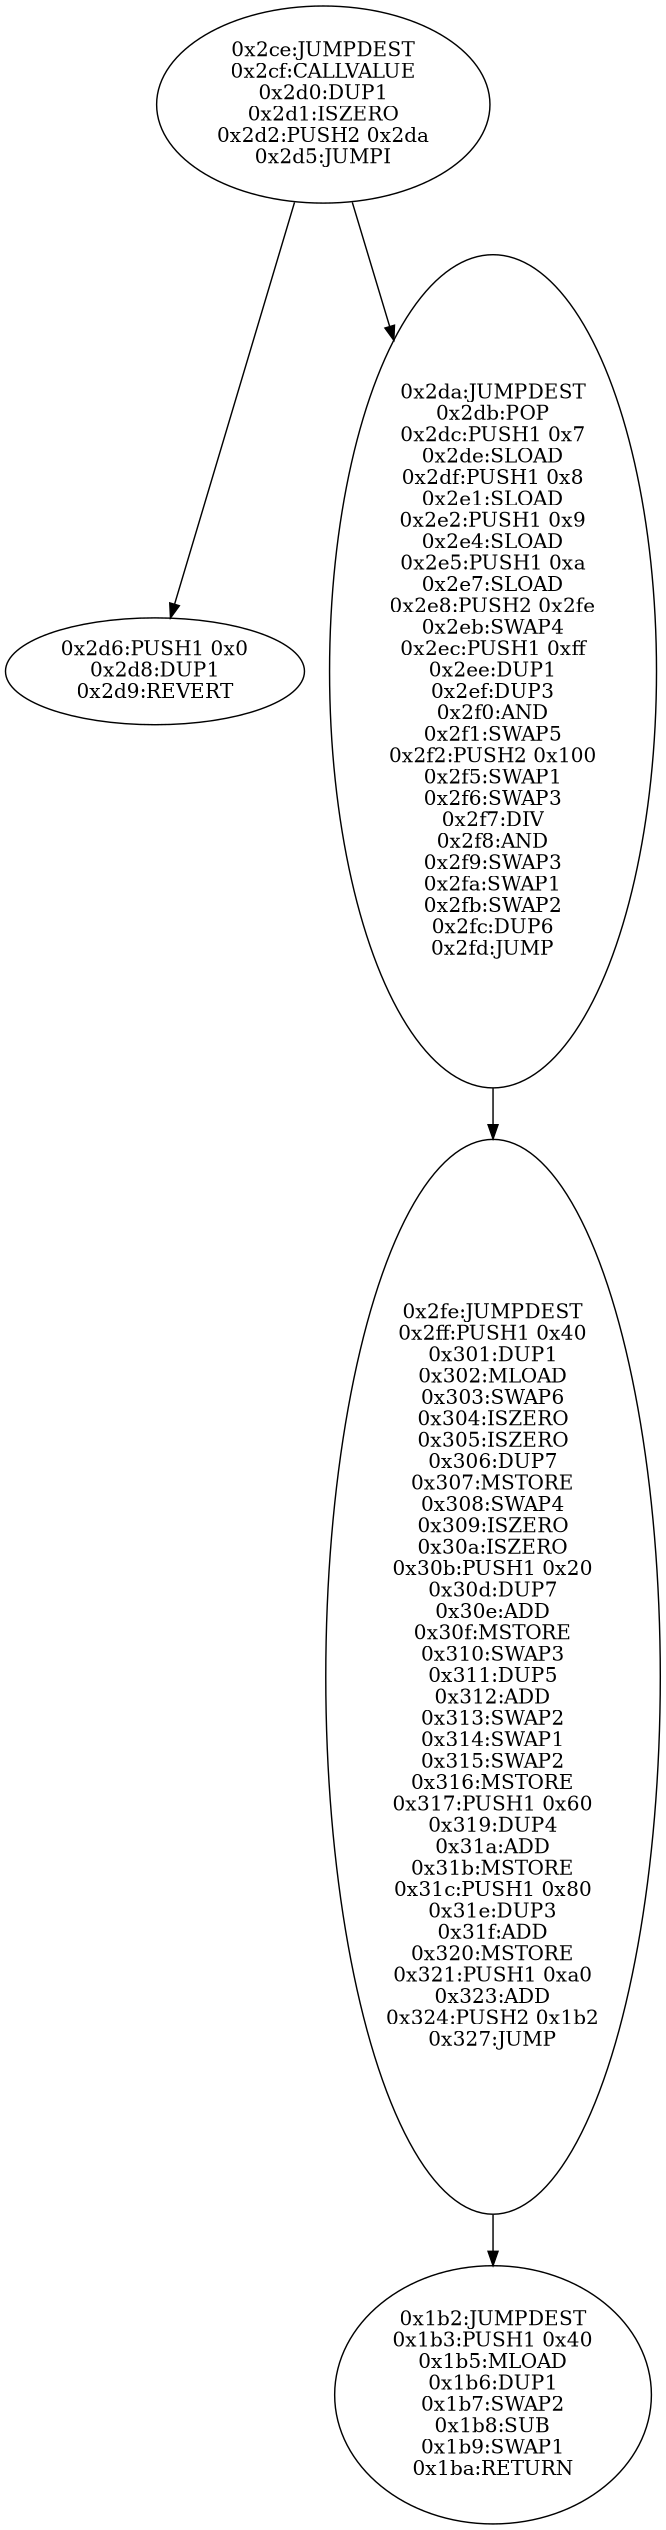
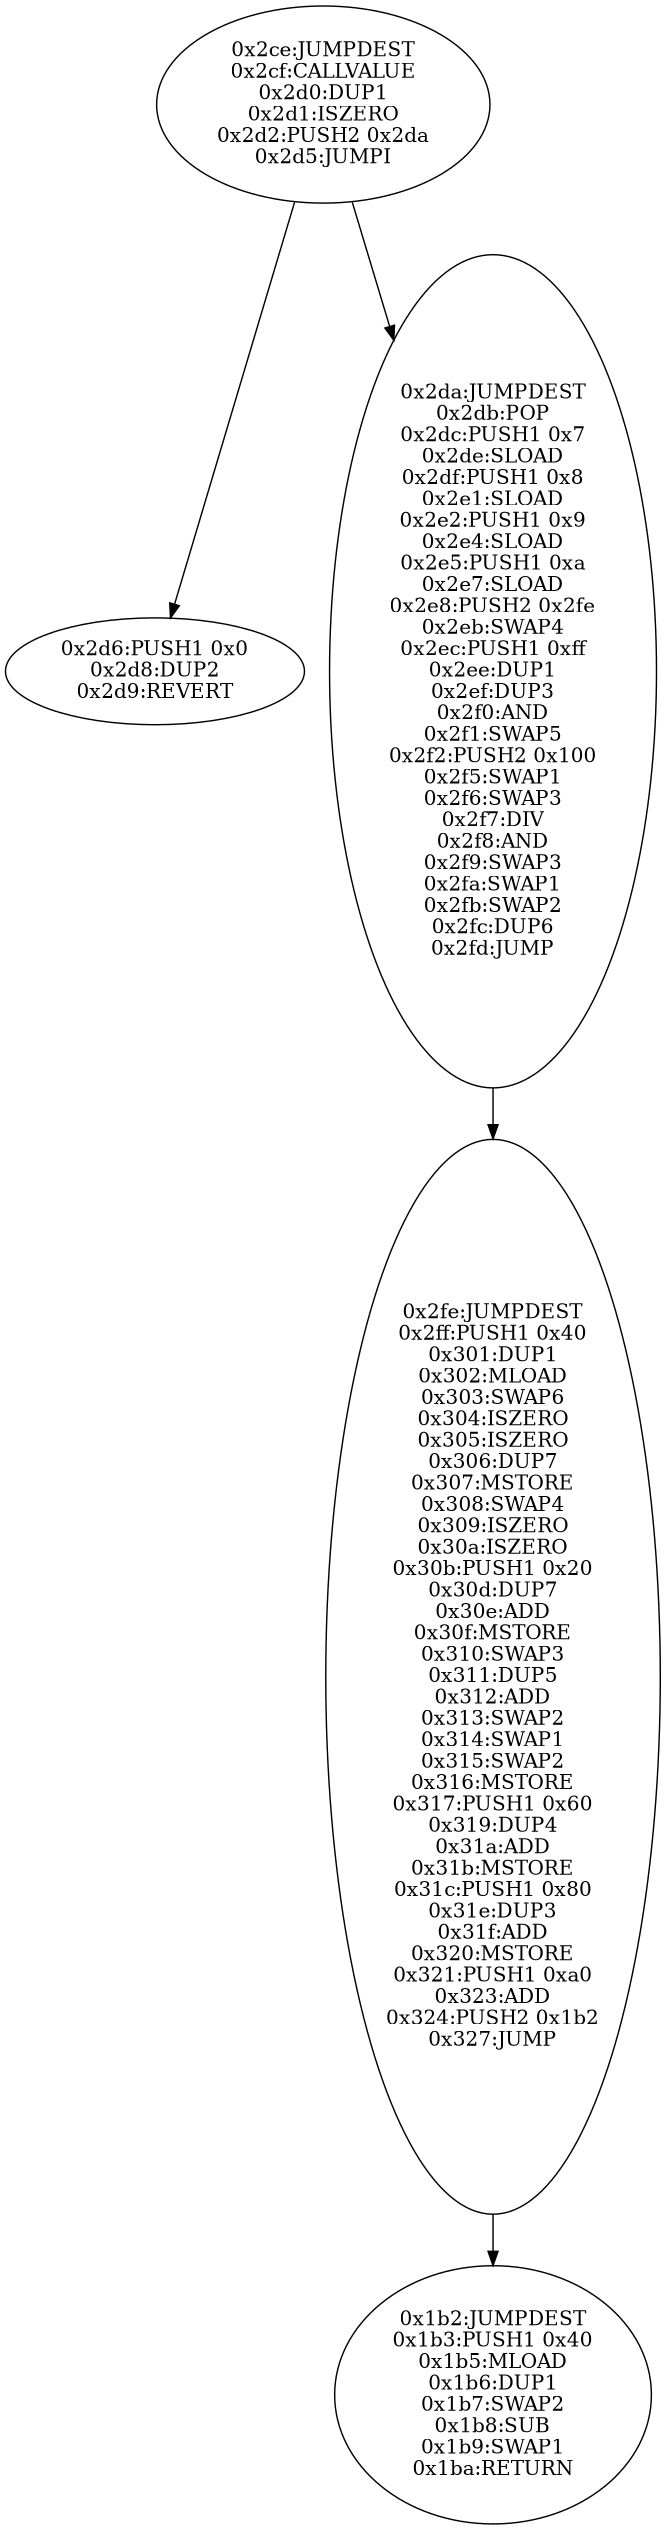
(155, 671) -> (155, 671)
